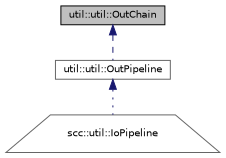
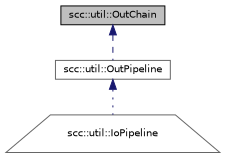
(113, 15) -> (113, 15)
(113, 70) -> (113, 70)
